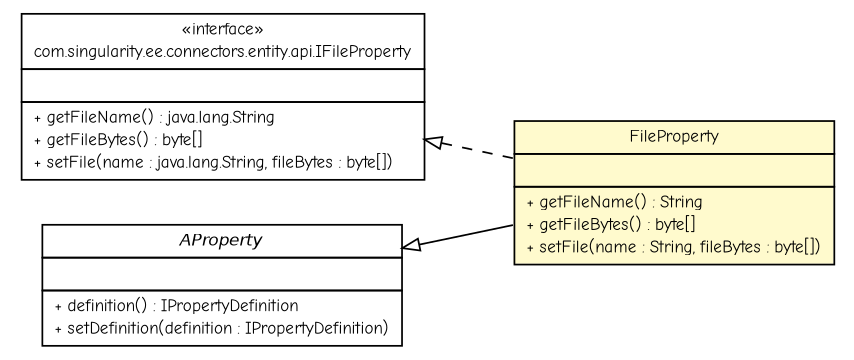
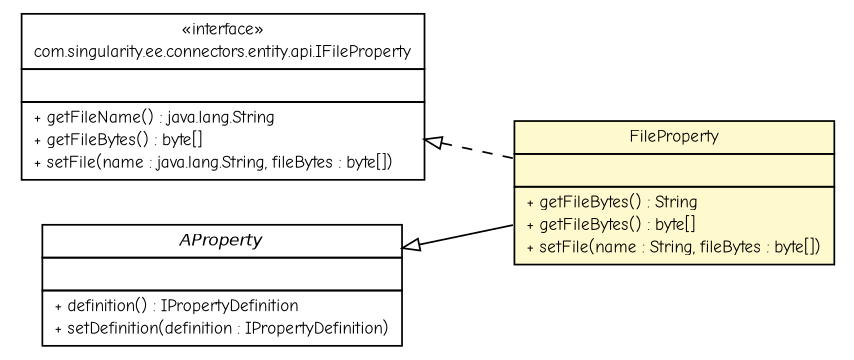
(616, 202) -> (613, 202)
